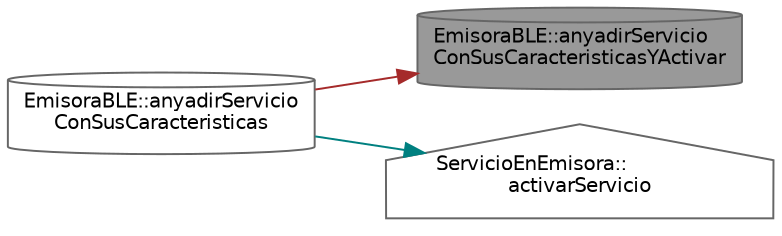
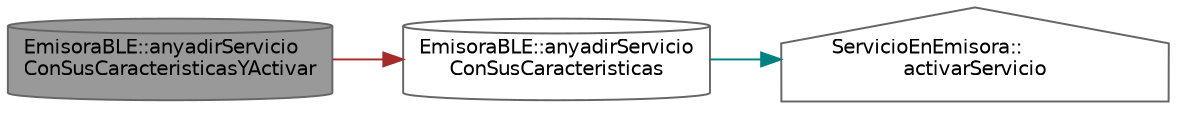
(356, 83) -> (358, 59)
